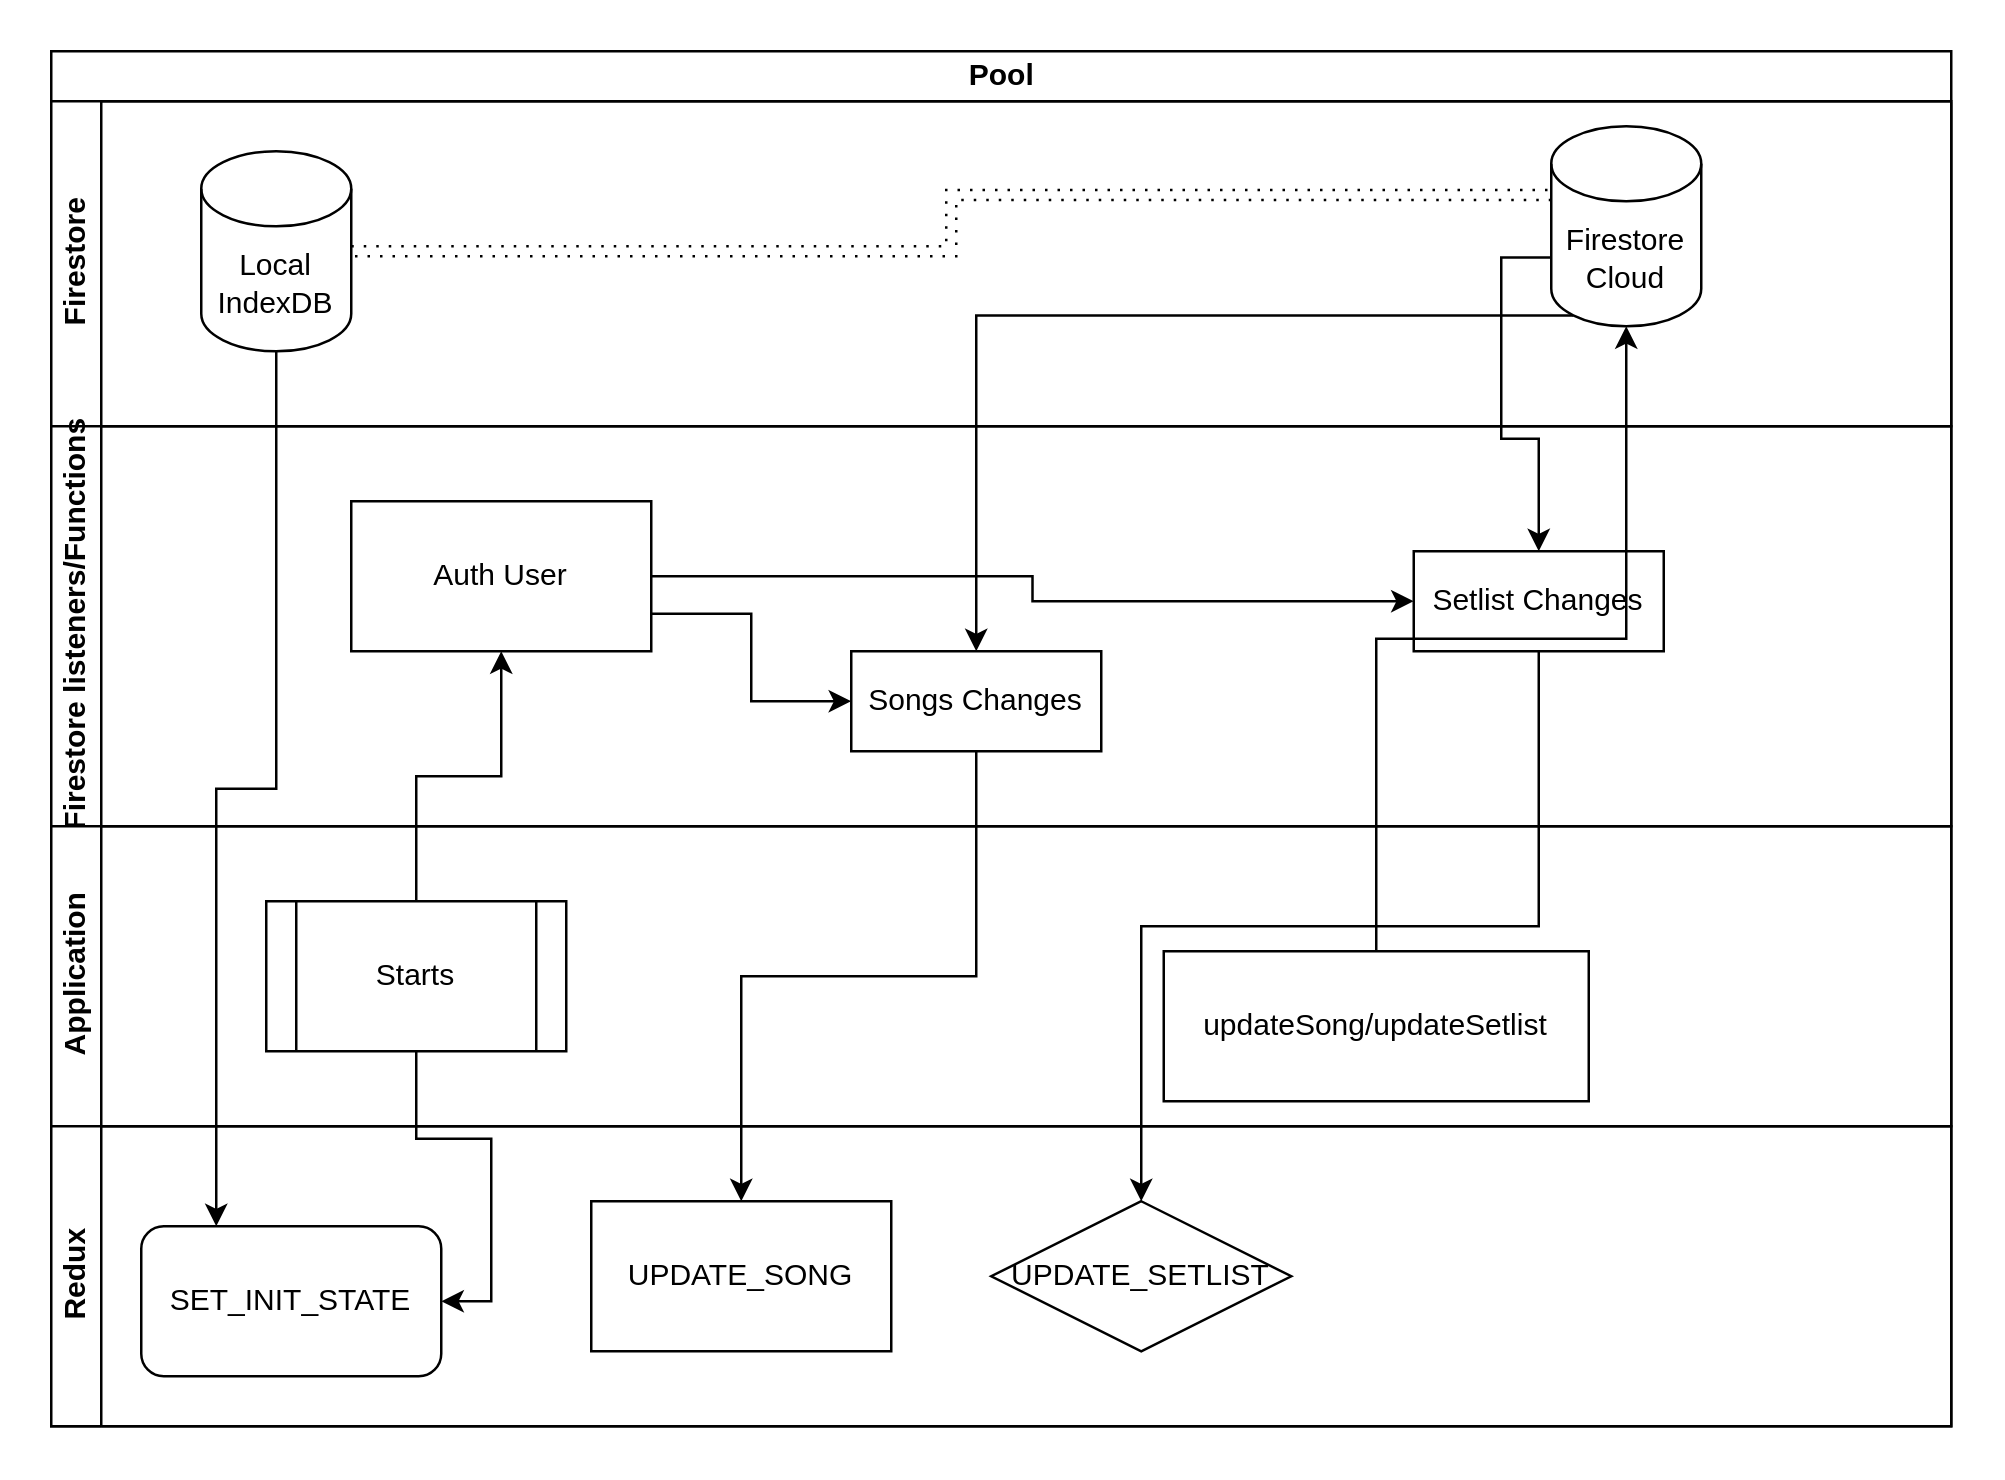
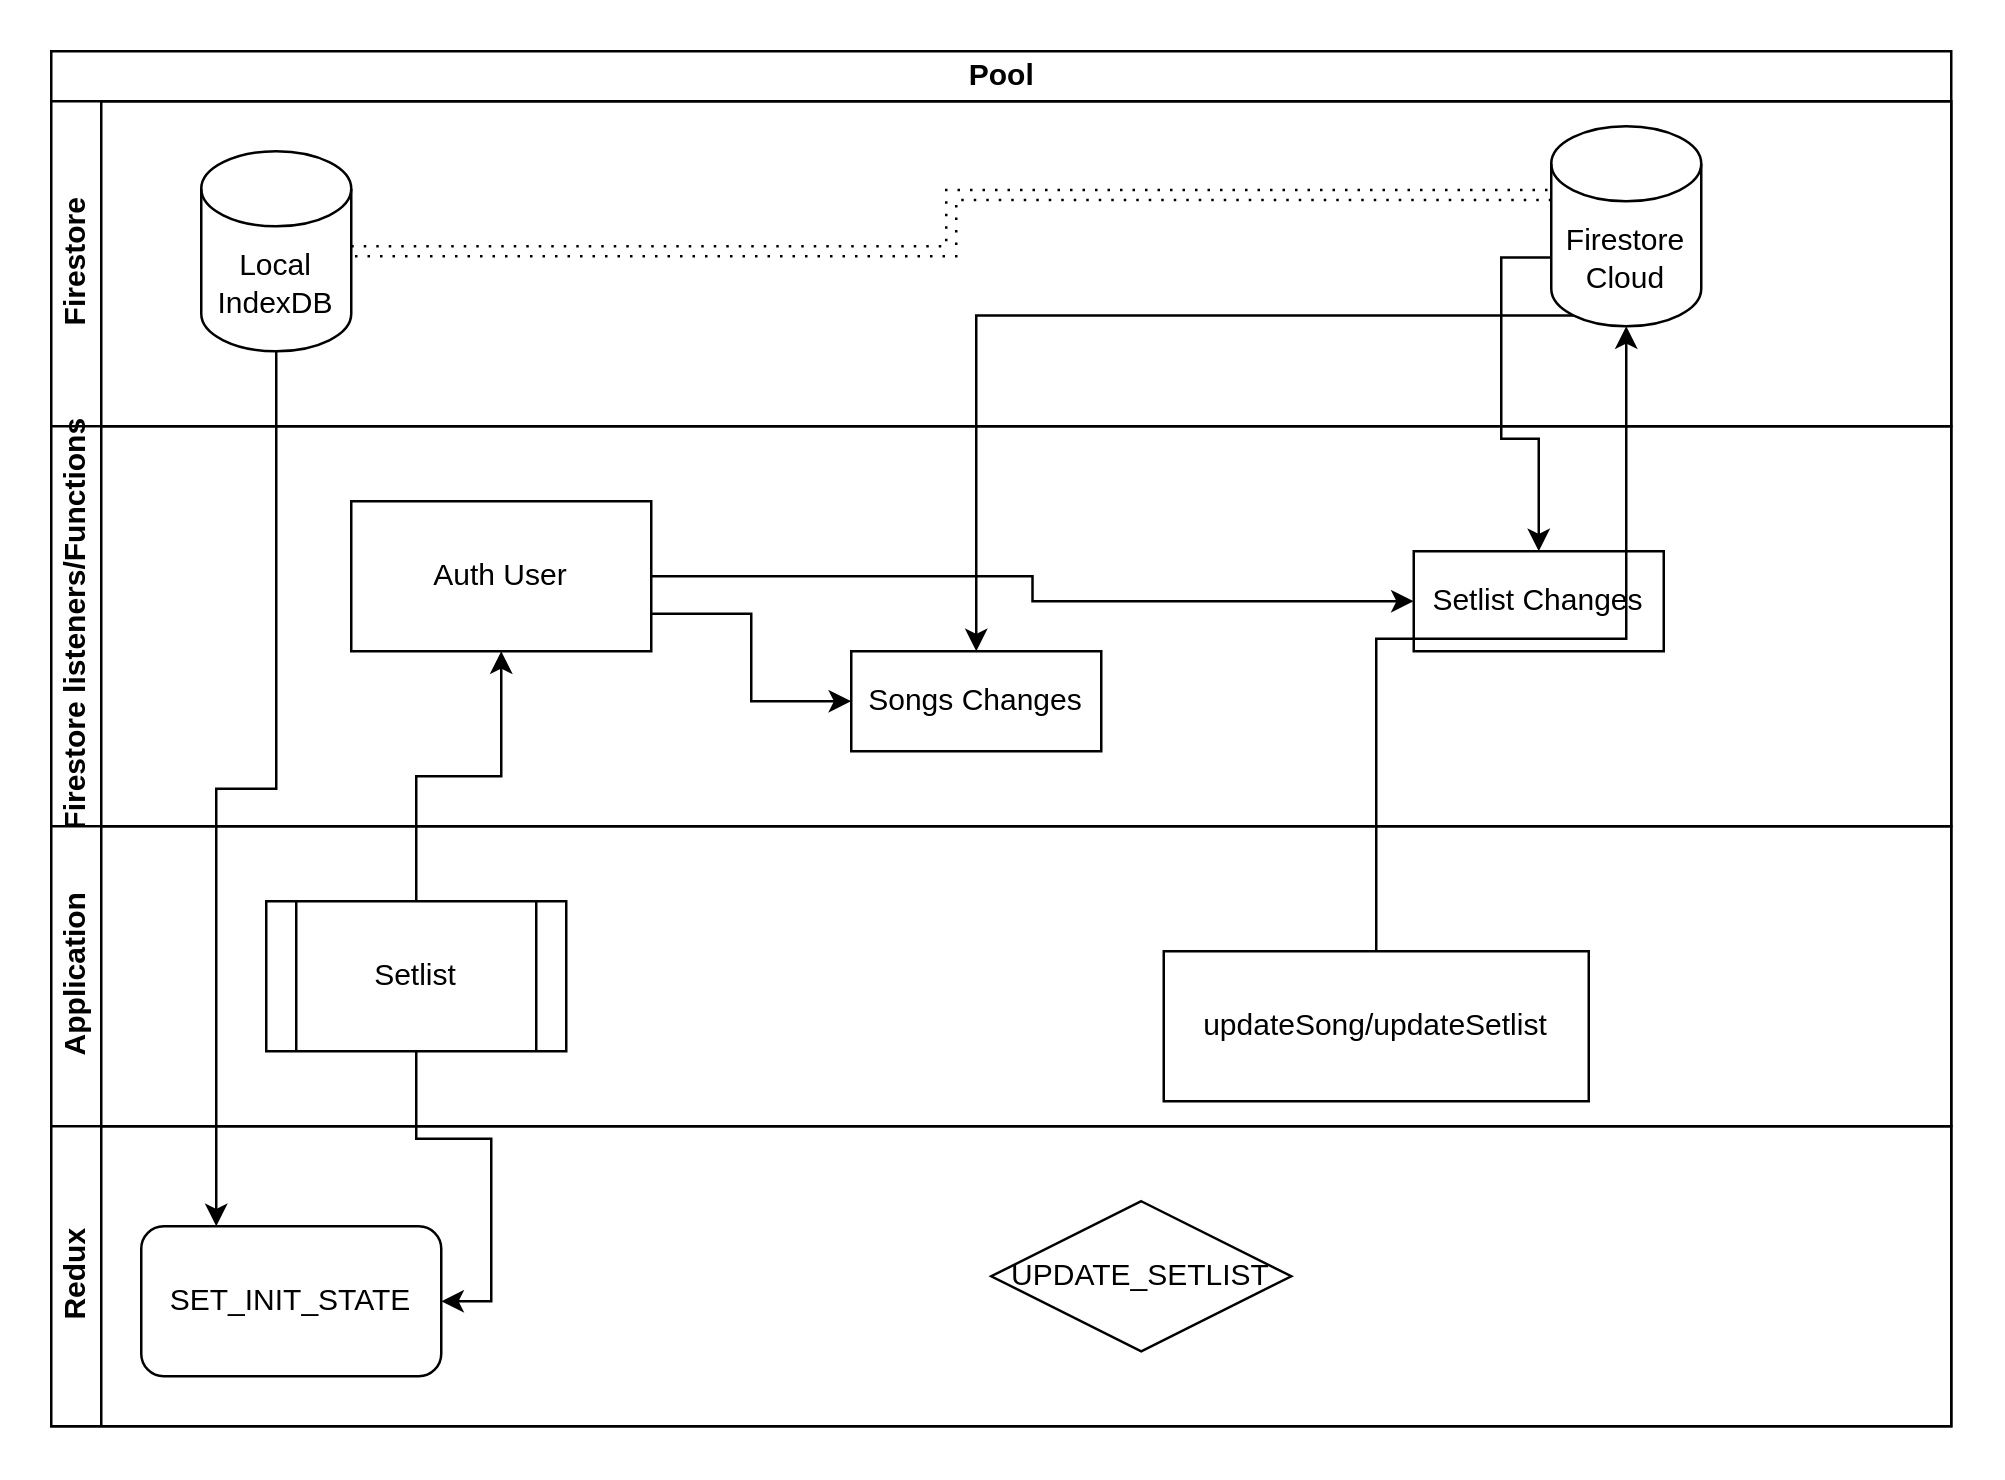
(1158, 926) -> none
(416, 976) -> (416, 976)
(859, 976) -> none
(741, 1276) -> none
